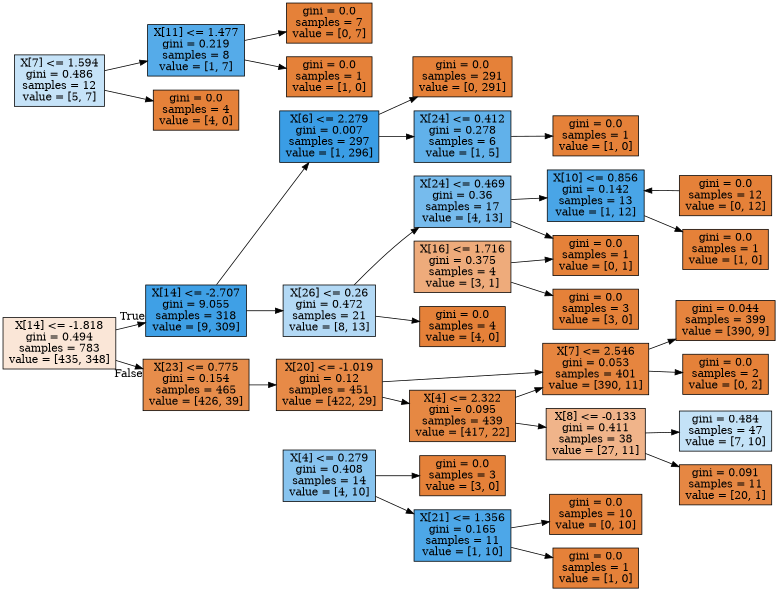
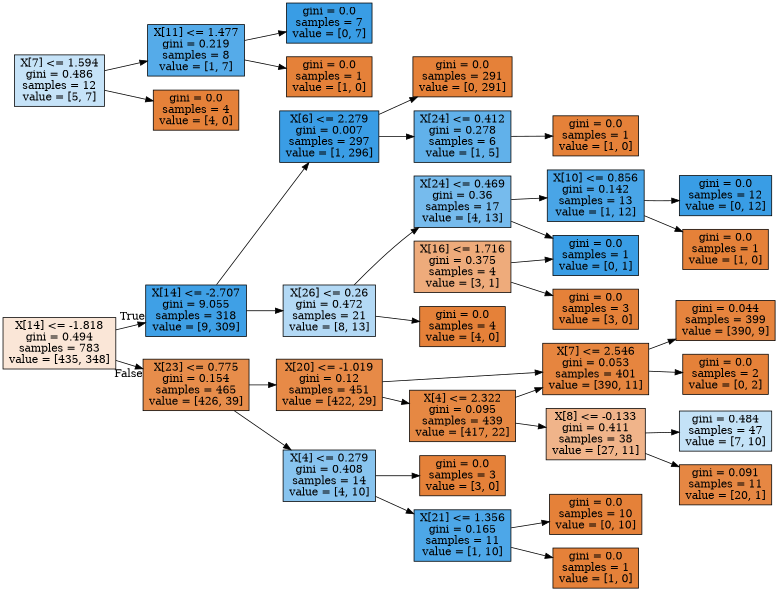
(329, 23) -> (329, 23)
(666, 191) -> (658, 201)
(726, 196) -> (726, 196)
(596, 255) -> (596, 255)
none -> (259, 428)
